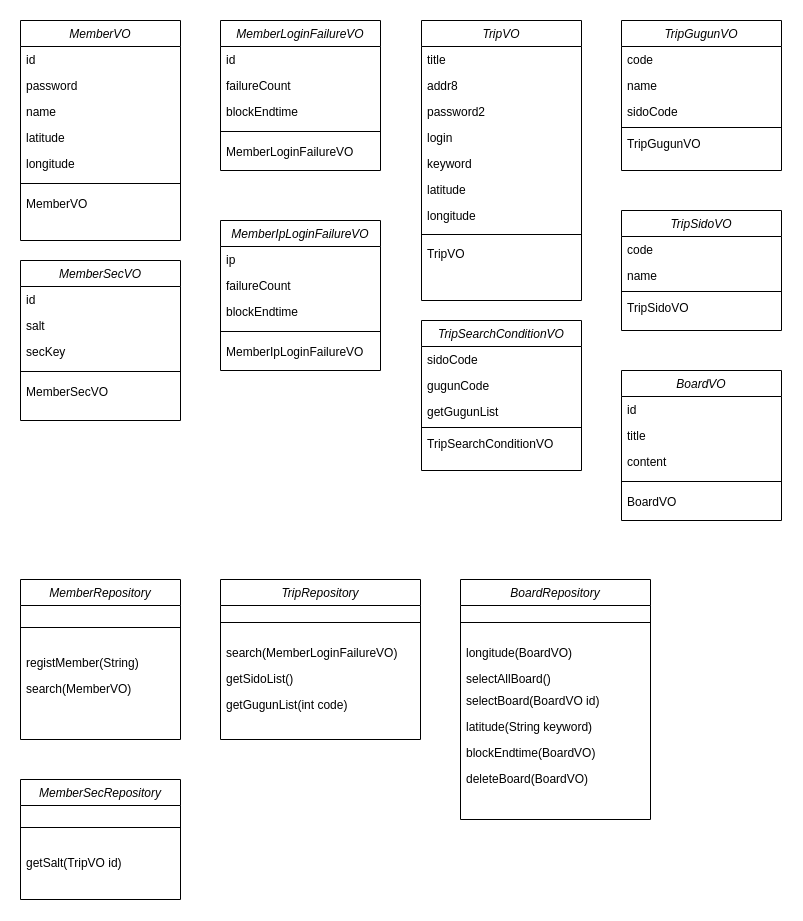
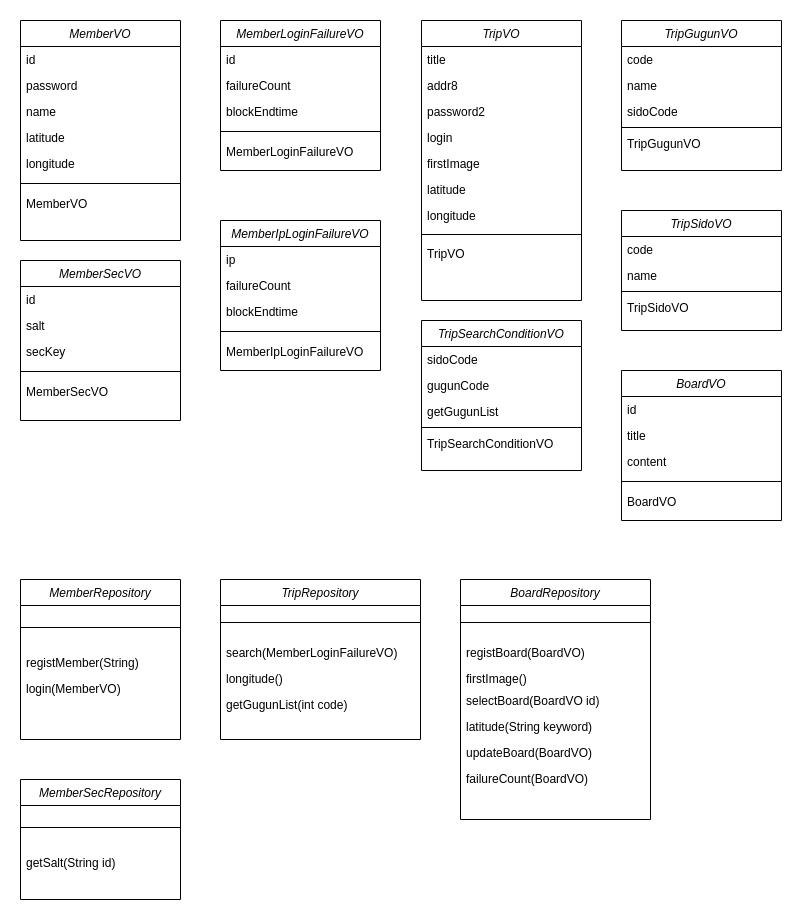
(451, 164) -> (459, 164)
(523, 653) -> (532, 653)
(267, 679) -> (260, 679)
(515, 679) -> (505, 679)
(80, 689) -> (73, 689)
(533, 753) -> (533, 753)
(532, 779) -> (533, 779)
(80, 863) -> (80, 863)
